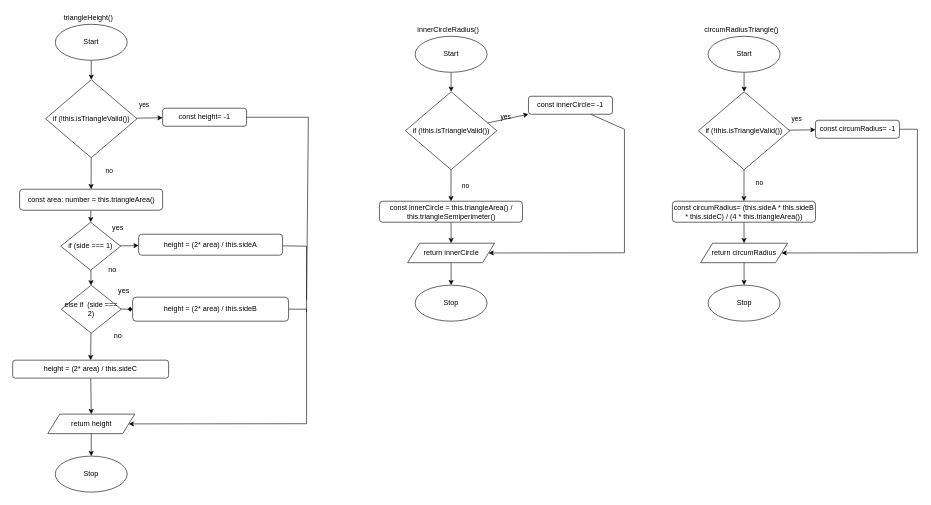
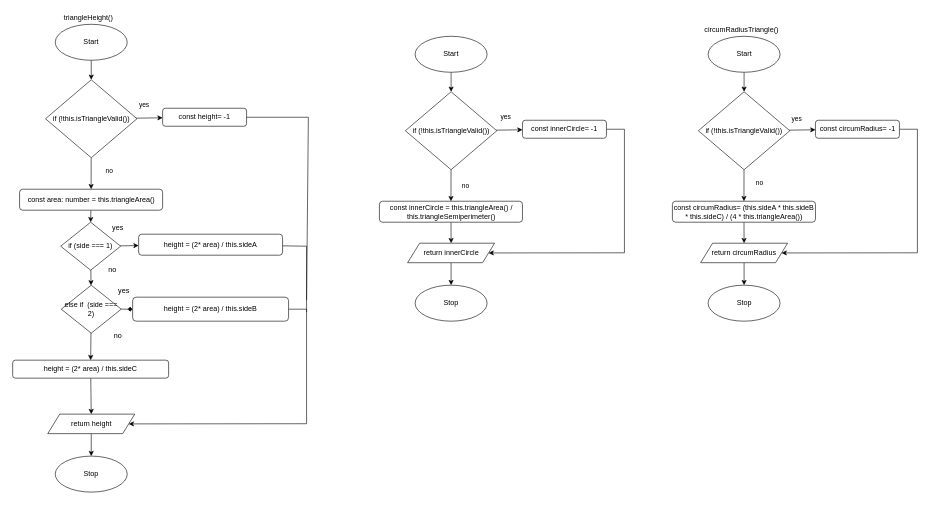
(448, 30) -> none
(570, 105) -> (564, 129)
